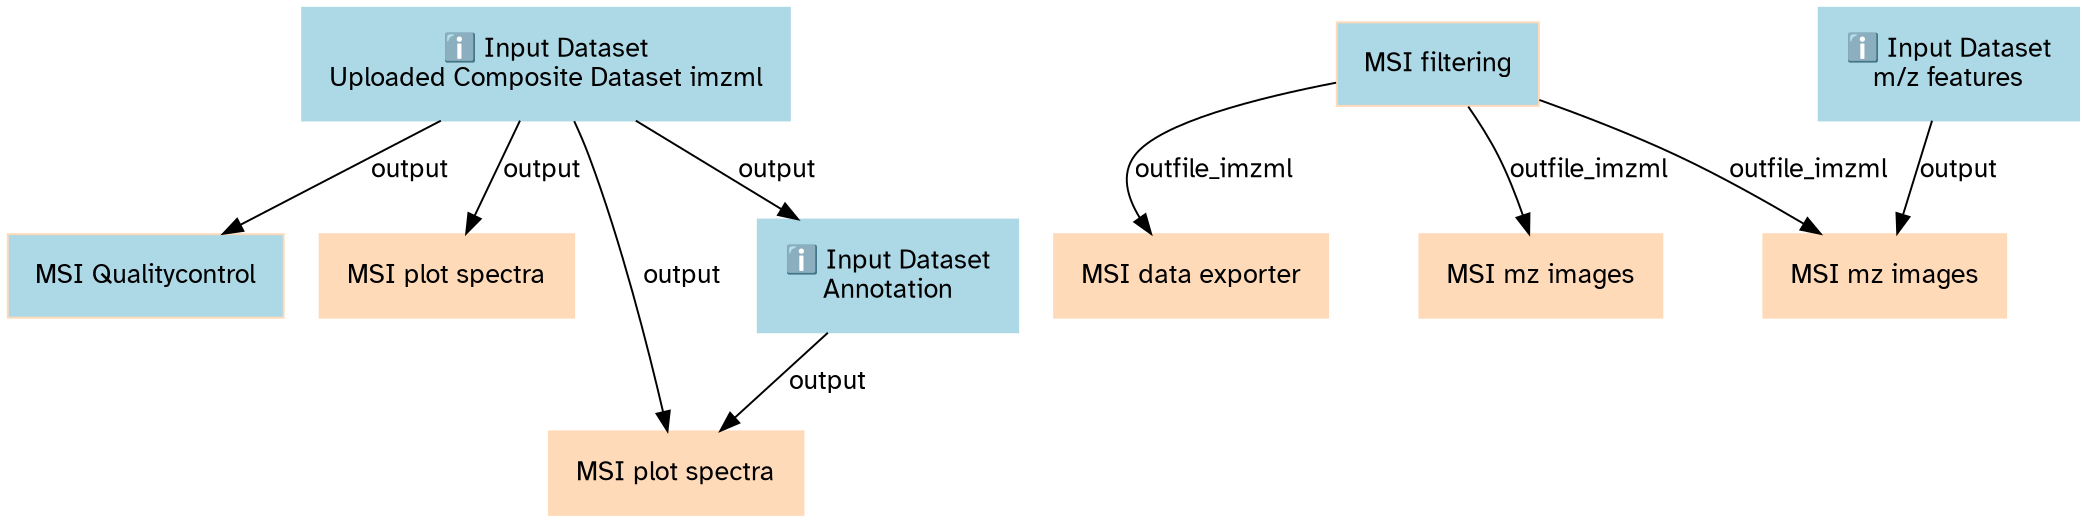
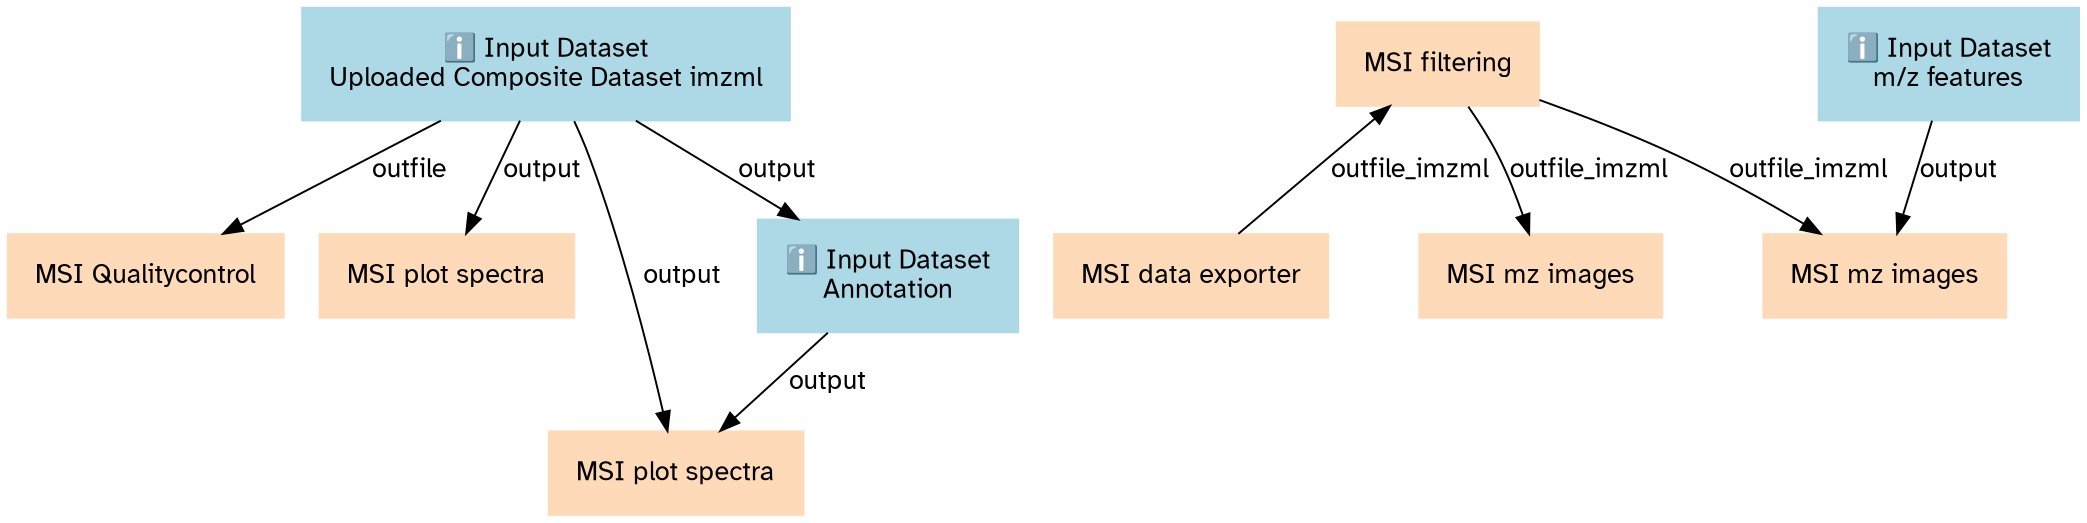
(1438, 64) -> (1438, 64)
(1199, 118) -> (1306, 176)
(410, 170) -> (410, 170)
(146, 276) -> (146, 276)
